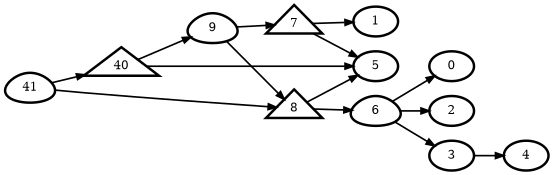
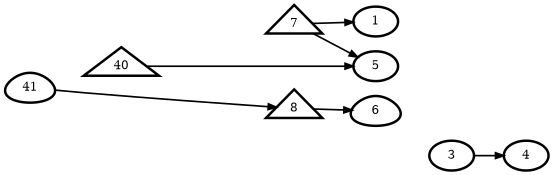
(213, 28) -> none
(452, 66) -> none
(64, 80) -> none
(328, 91) -> none
(452, 111) -> none
(411, 132) -> none
